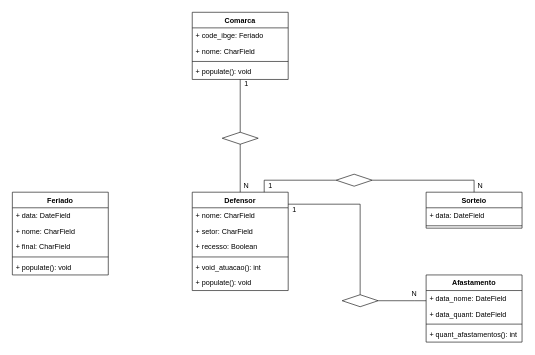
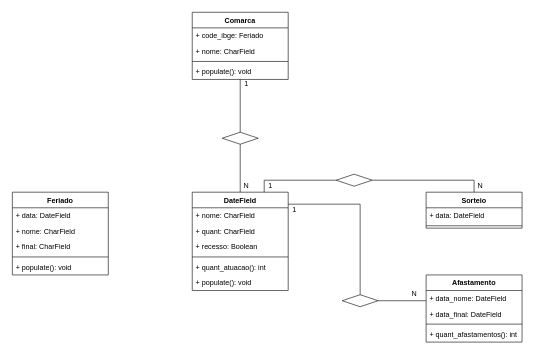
(240, 200) -> (240, 200)
(227, 232) -> (227, 232)
(233, 268) -> (236, 268)
(471, 314) -> (469, 314)
